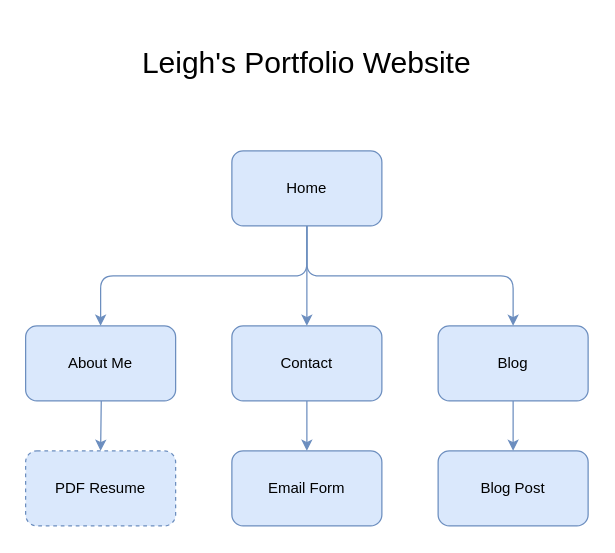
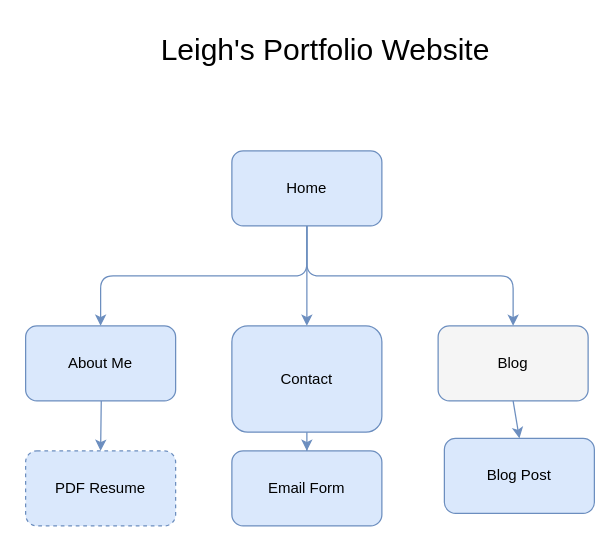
(307, 63) -> (326, 51)
(307, 363) -> (307, 379)
(513, 363) -> (513, 363)
(513, 488) -> (519, 476)
